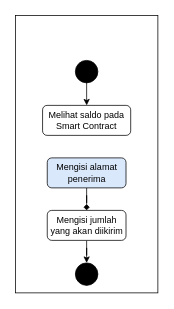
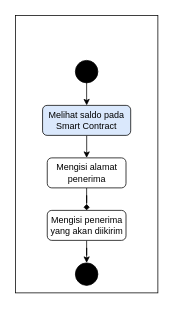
(87, 120) -> (87, 120)
none -> (87, 143)
(87, 173) -> (87, 173)
(87, 225) -> (87, 225)
